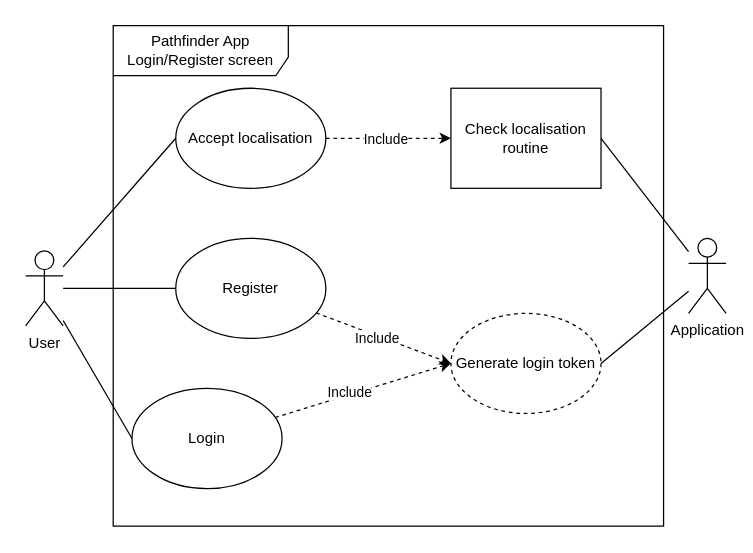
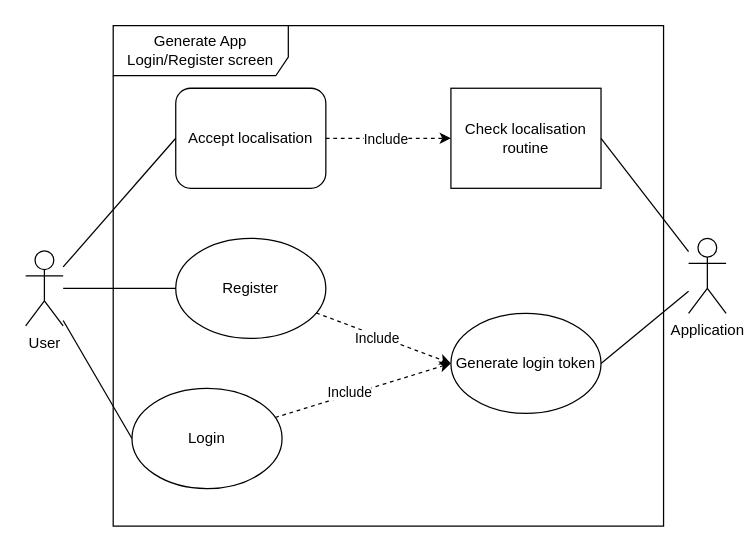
(201, 51) -> (201, 51)
(251, 138) -> (251, 138)
(526, 363) -> (526, 363)
